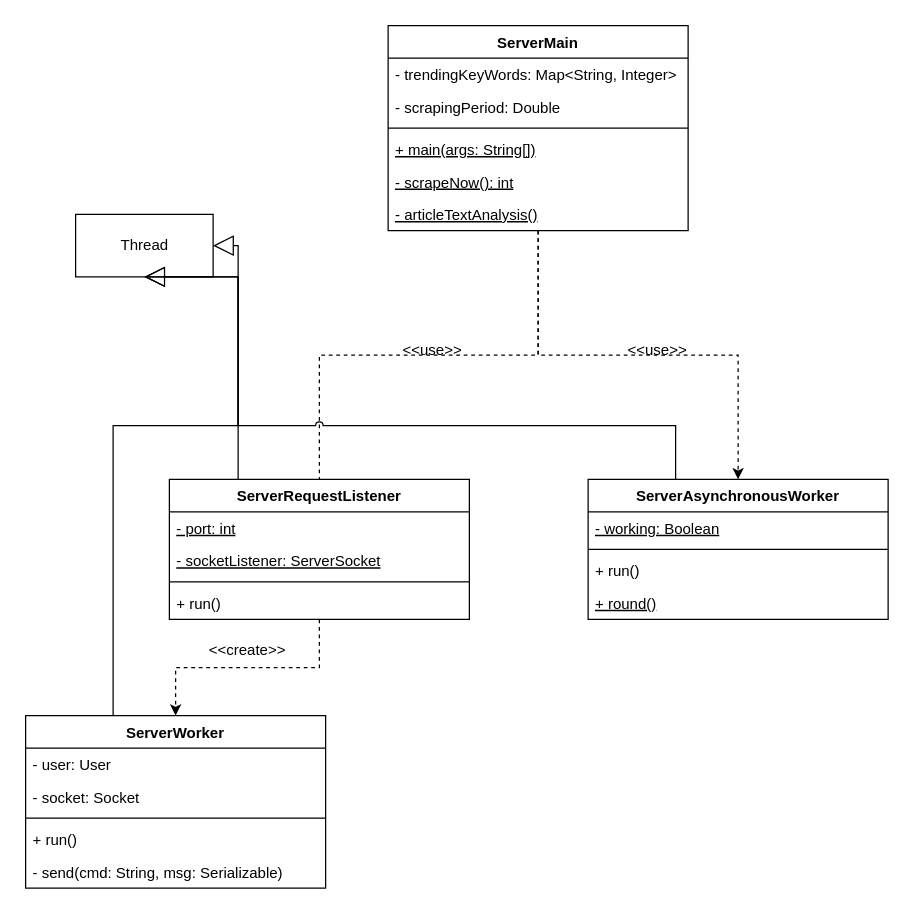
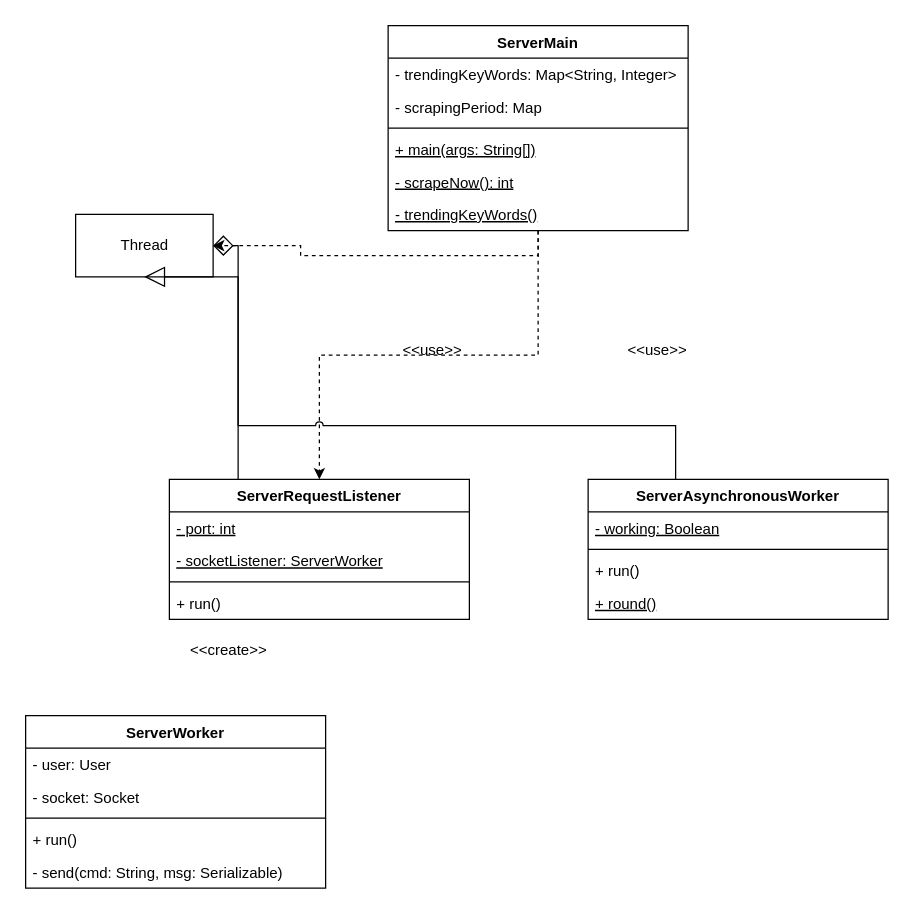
(484, 108) -> (473, 108)
(482, 215) -> (475, 215)
(238, 247) -> (238, 247)
(697, 355) -> (383, 256)
(319, 473) -> (319, 469)
(738, 479) -> (738, 479)
(113, 511) -> none
(294, 561) -> (294, 561)
(257, 651) -> (238, 651)
(250, 668) -> none
